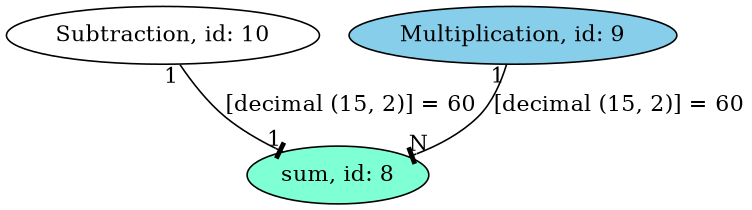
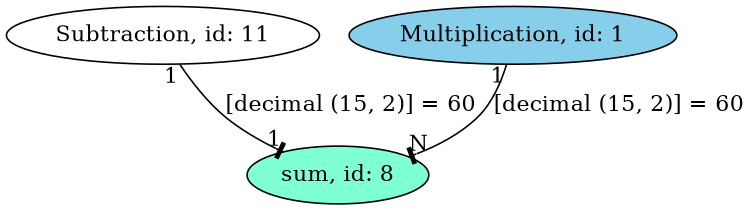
(163, 35) -> (163, 35)
(513, 35) -> (513, 35)
